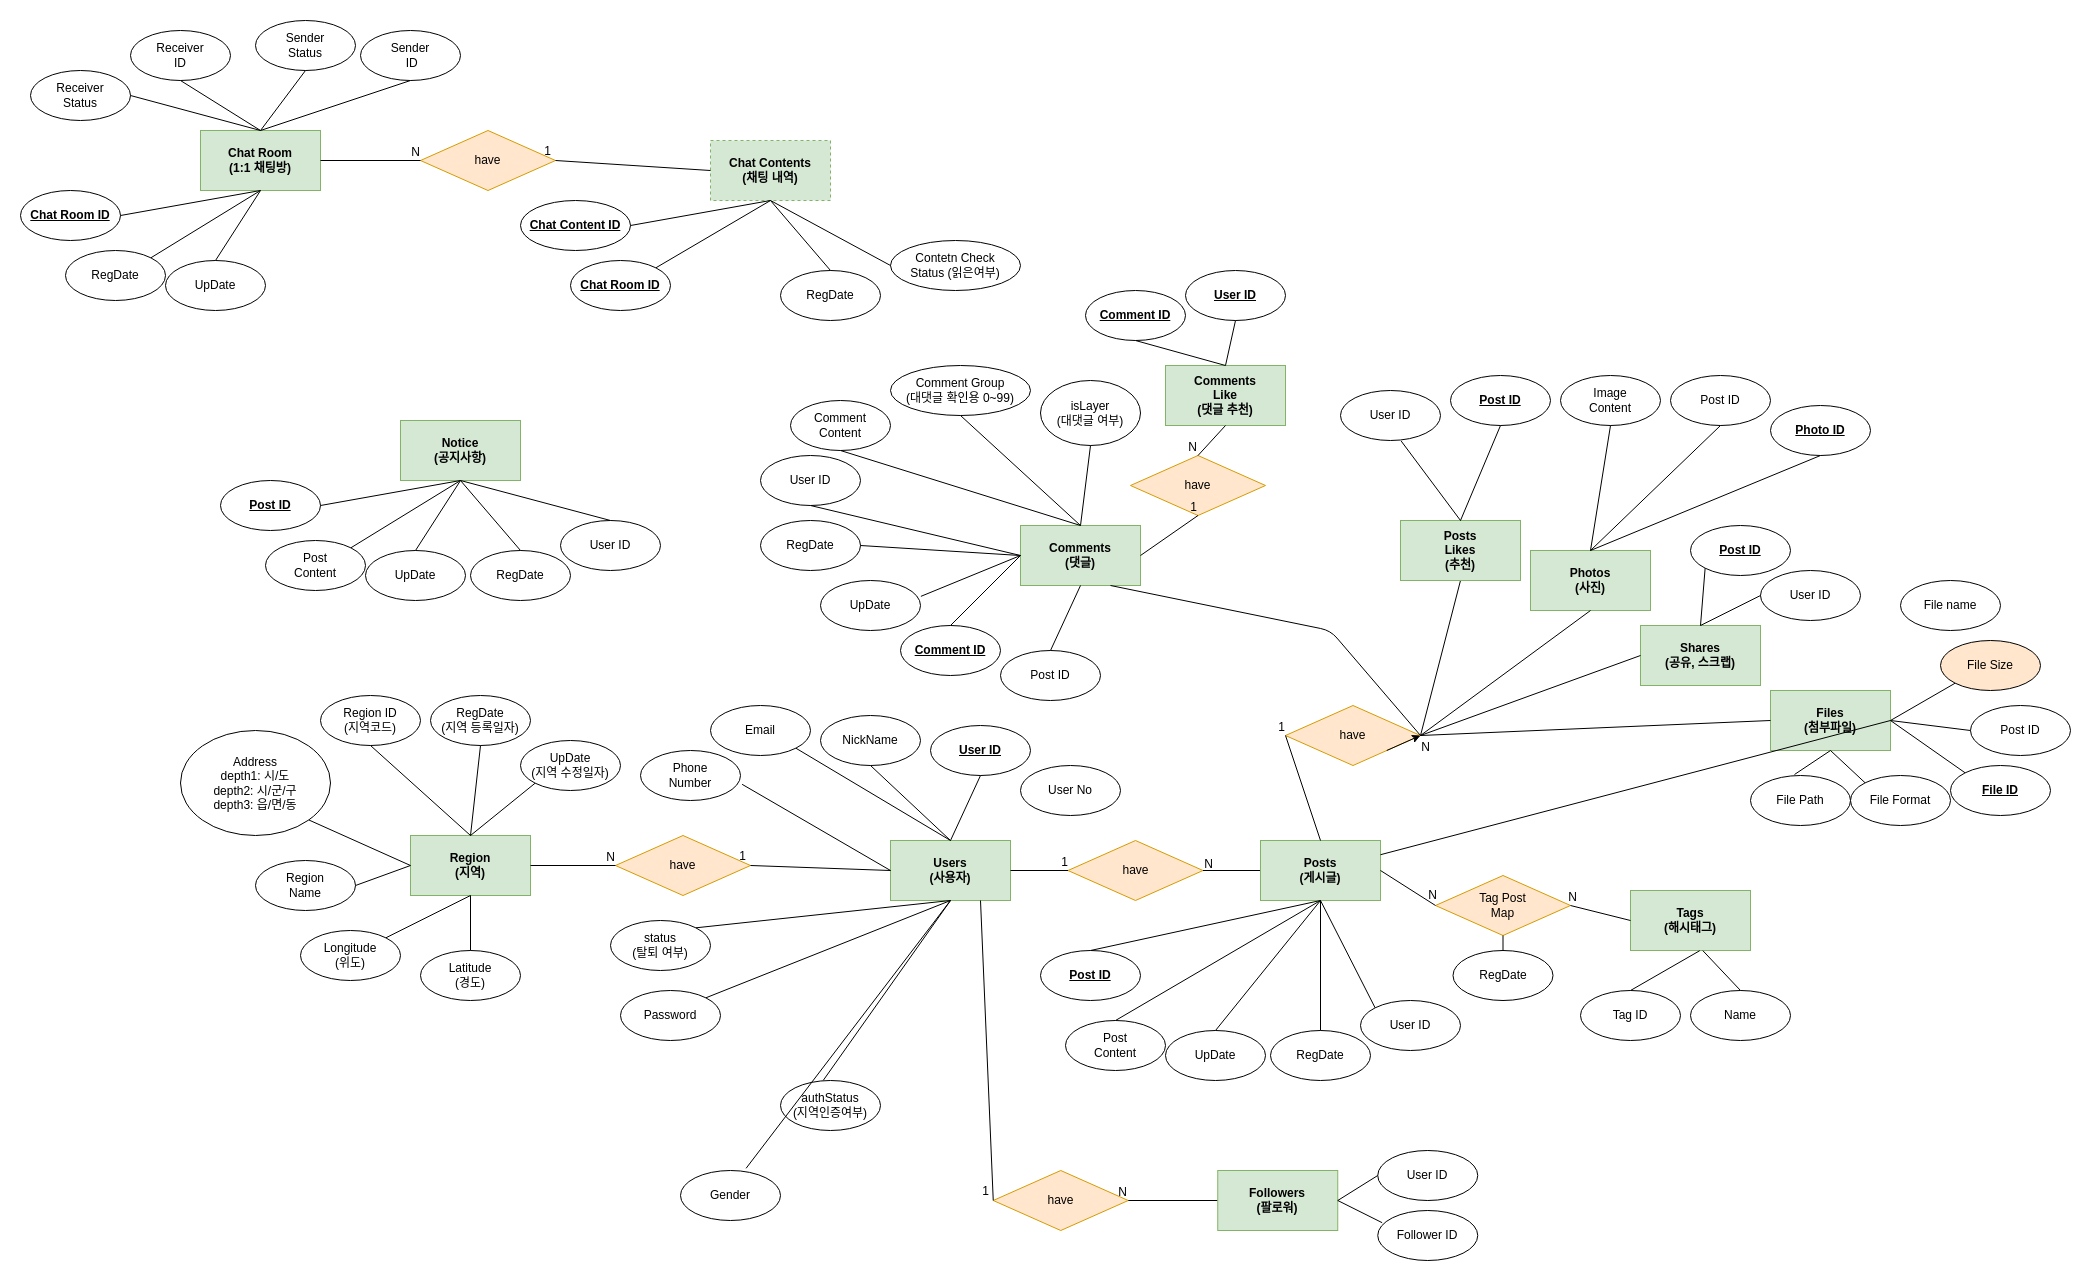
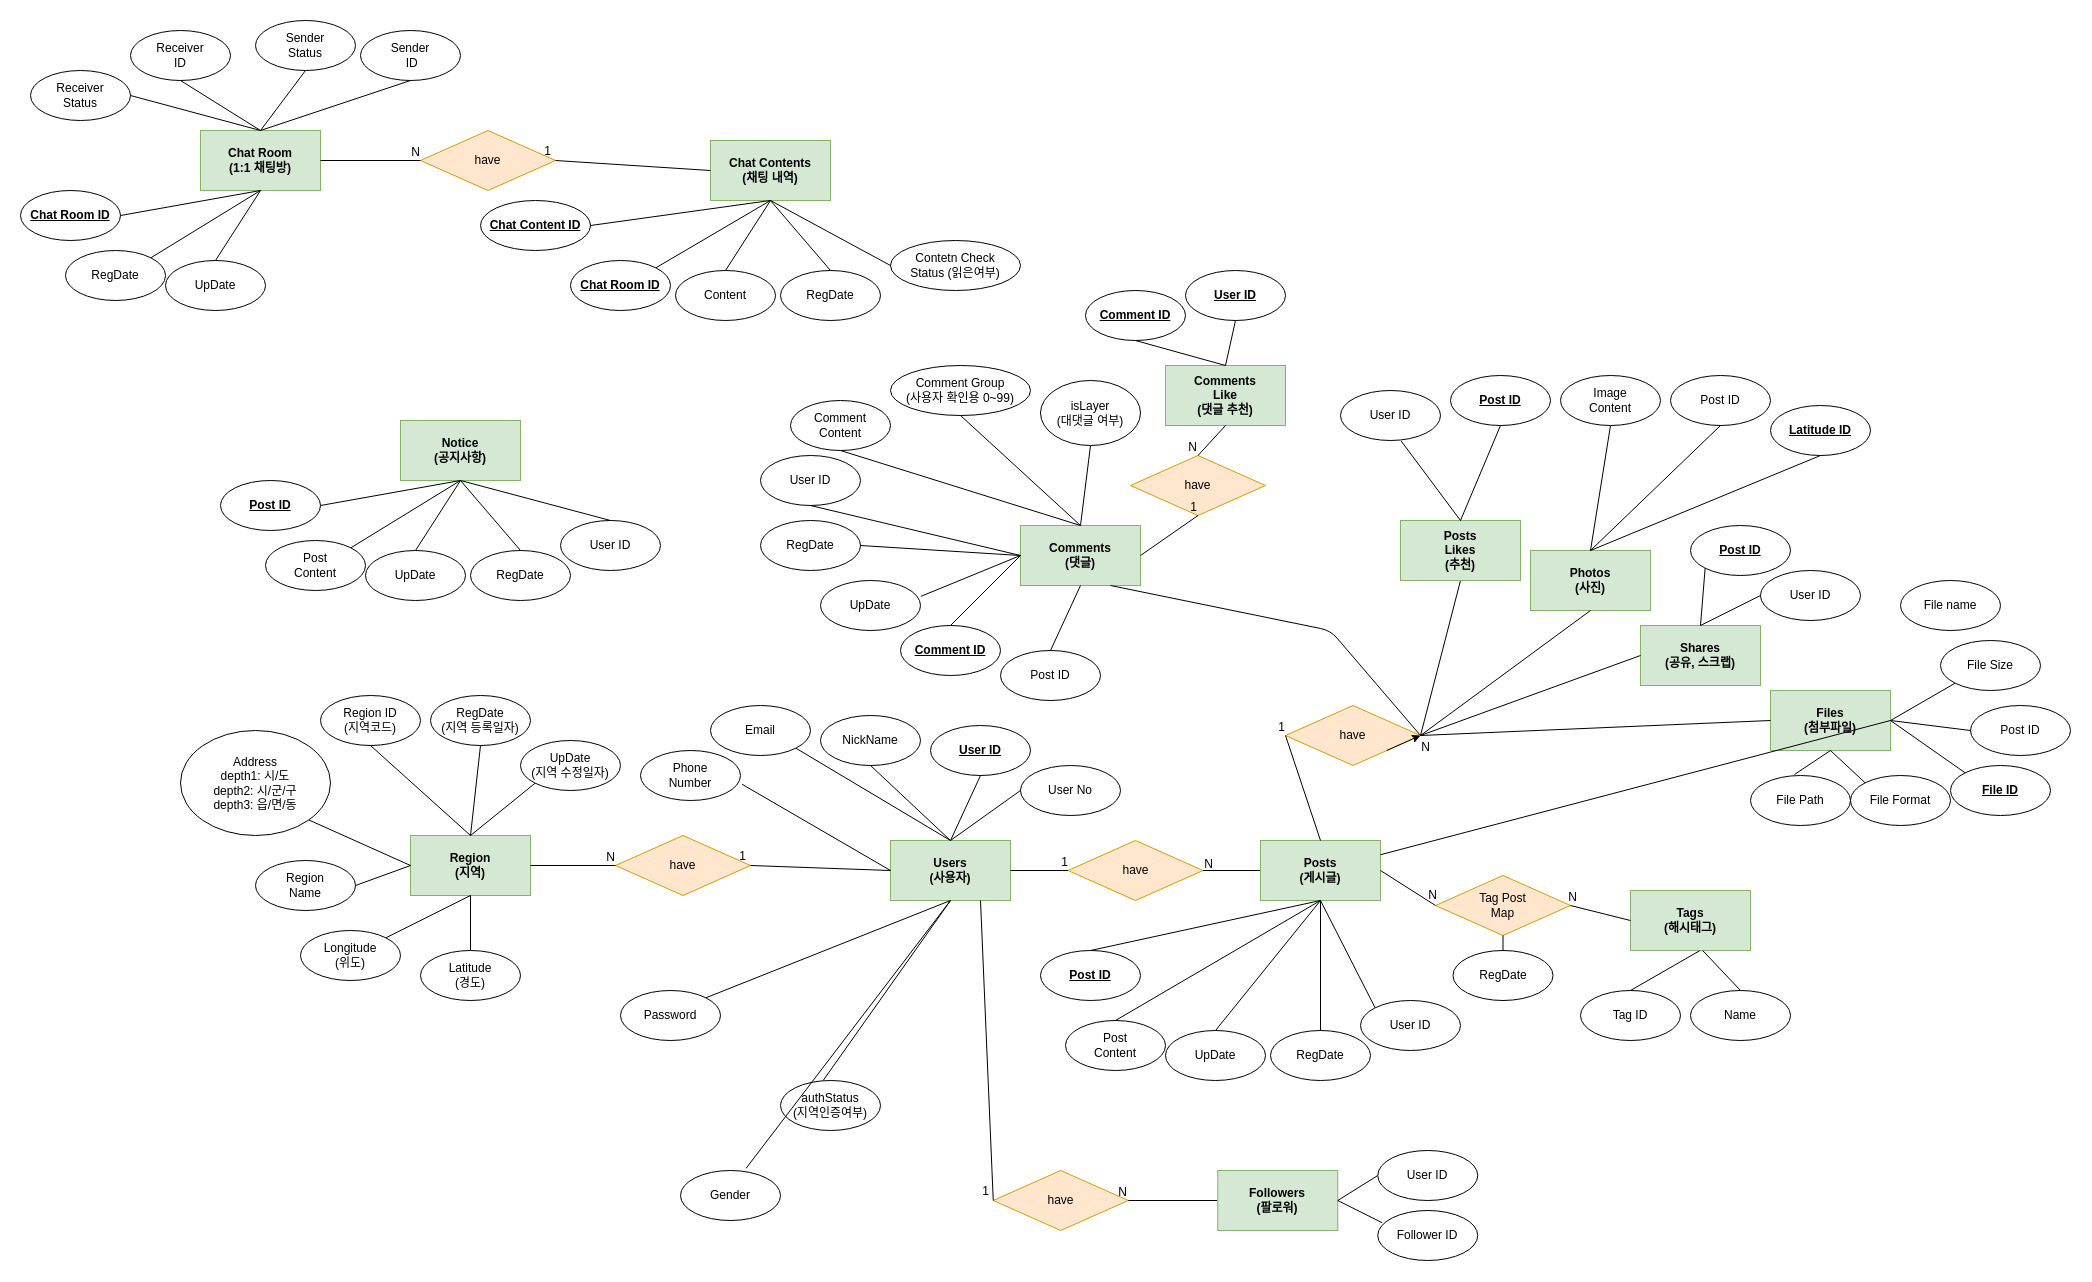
(771, 171) -> (771, 171)
(576, 226) -> (536, 226)
none -> (747, 237)
none -> (726, 296)
(961, 391) -> (961, 391)
(1821, 431) -> (1821, 431)
(1991, 666) -> (1991, 666)
none -> (986, 815)
(819, 915) -> none
(661, 946) -> none
